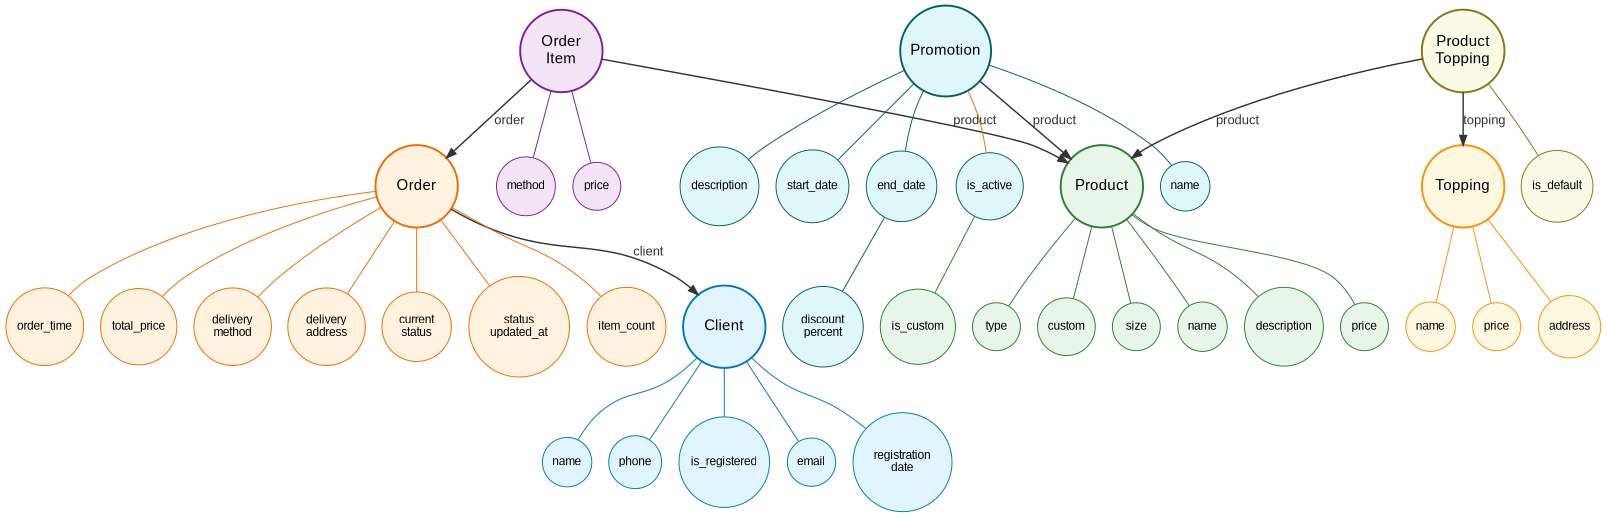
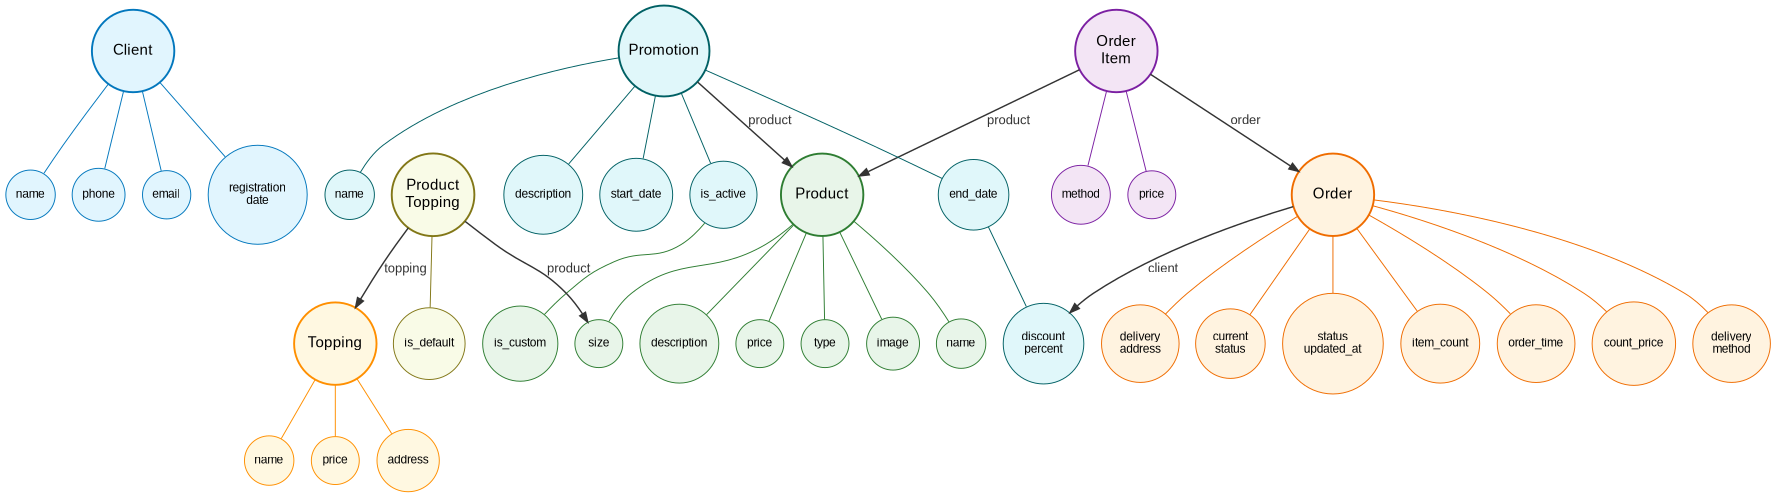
(1277, 95) -> (527, 264)
(980, 121) -> (696, 128)
(572, 247) -> (1181, 247)
(139, 327) -> (1634, 344)
(1066, 327) -> (893, 344)
(724, 462) -> none
